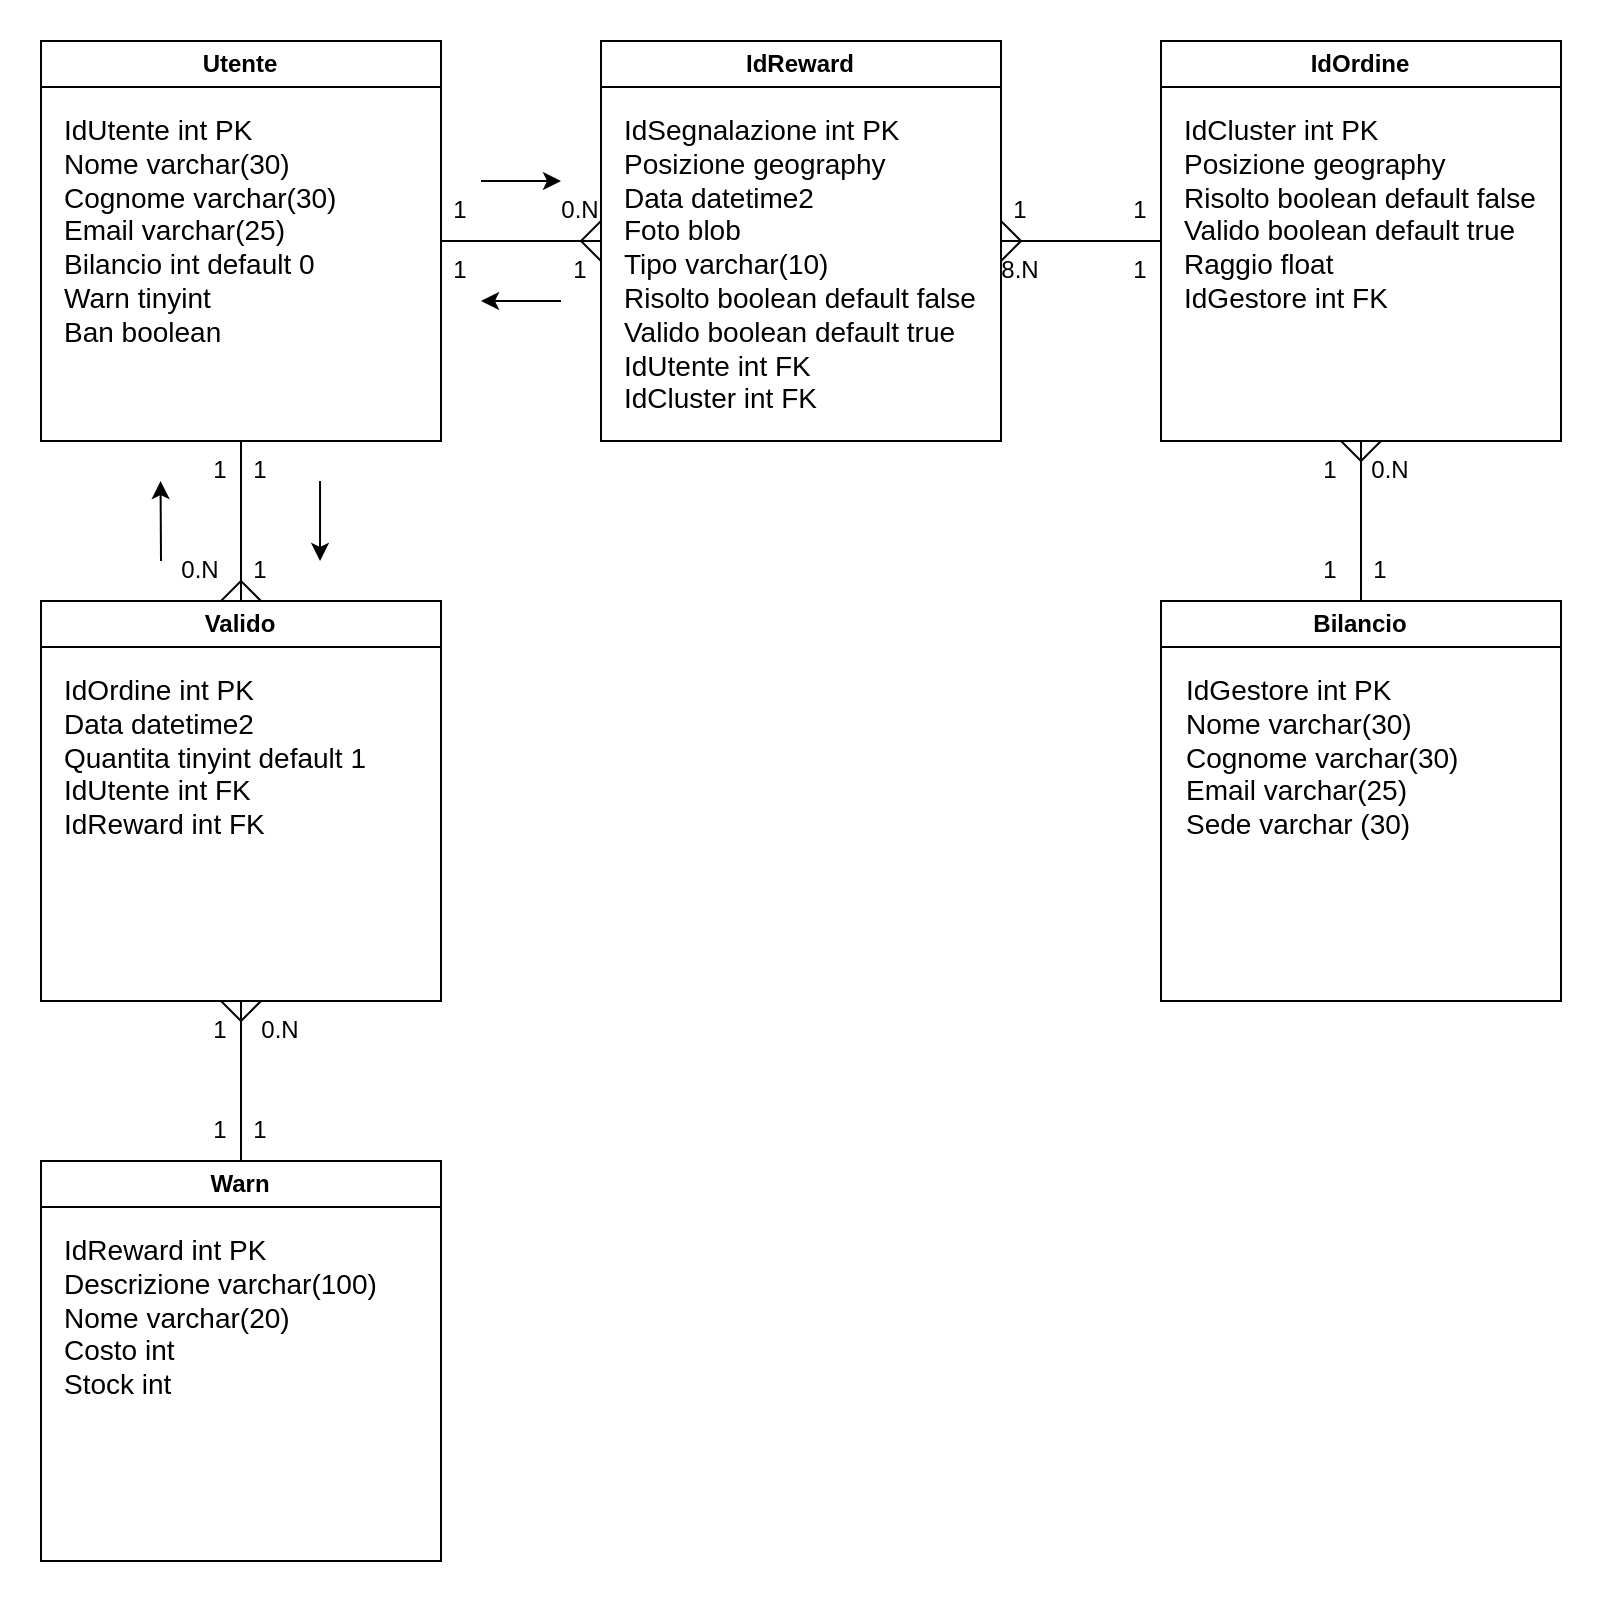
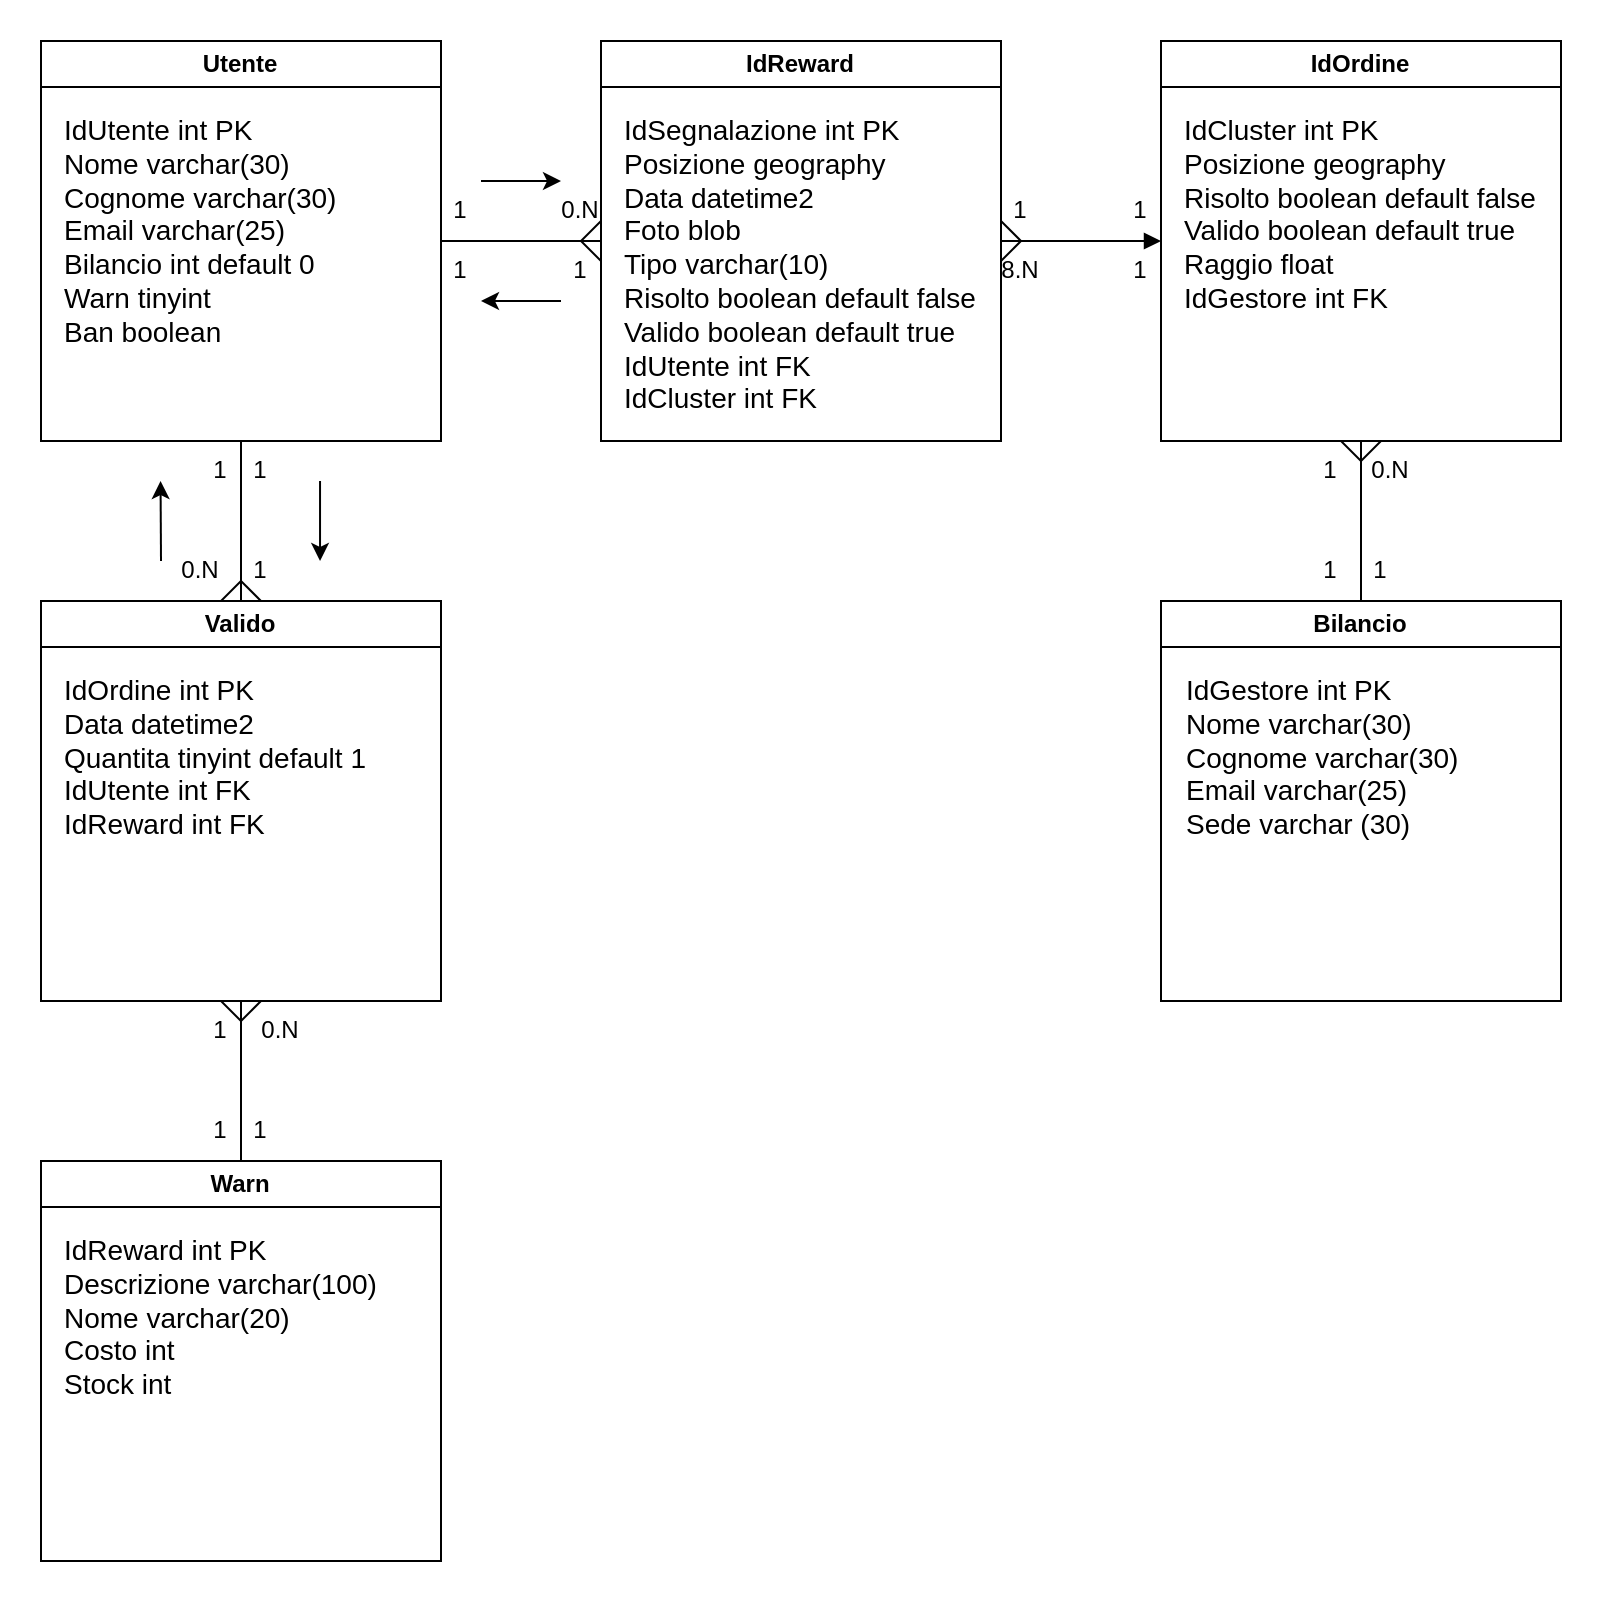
(1150, 241) -> (1143, 241)
